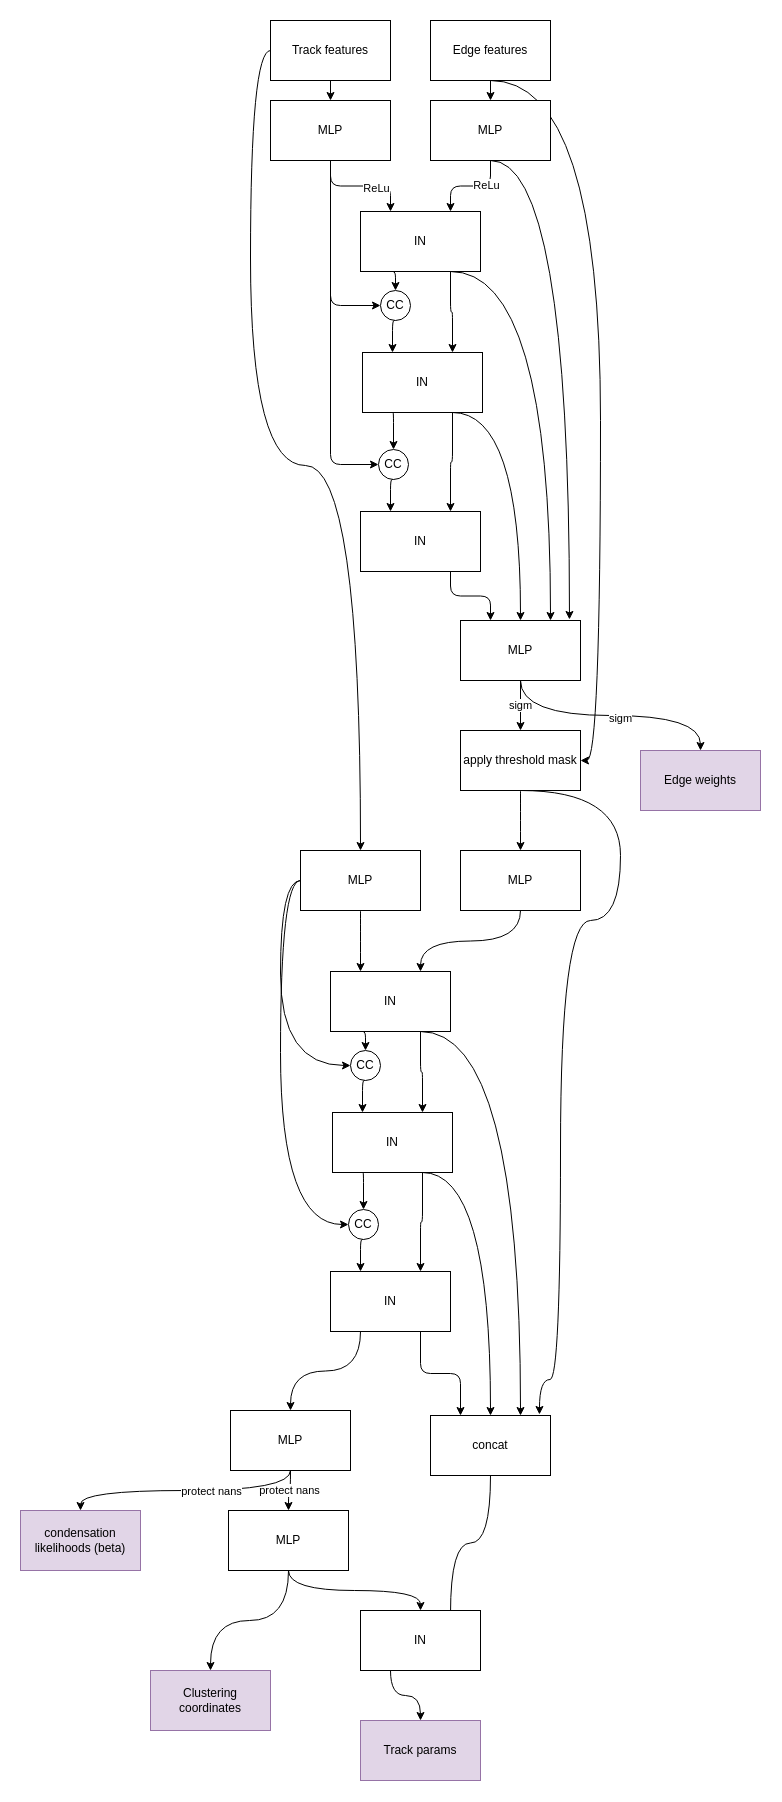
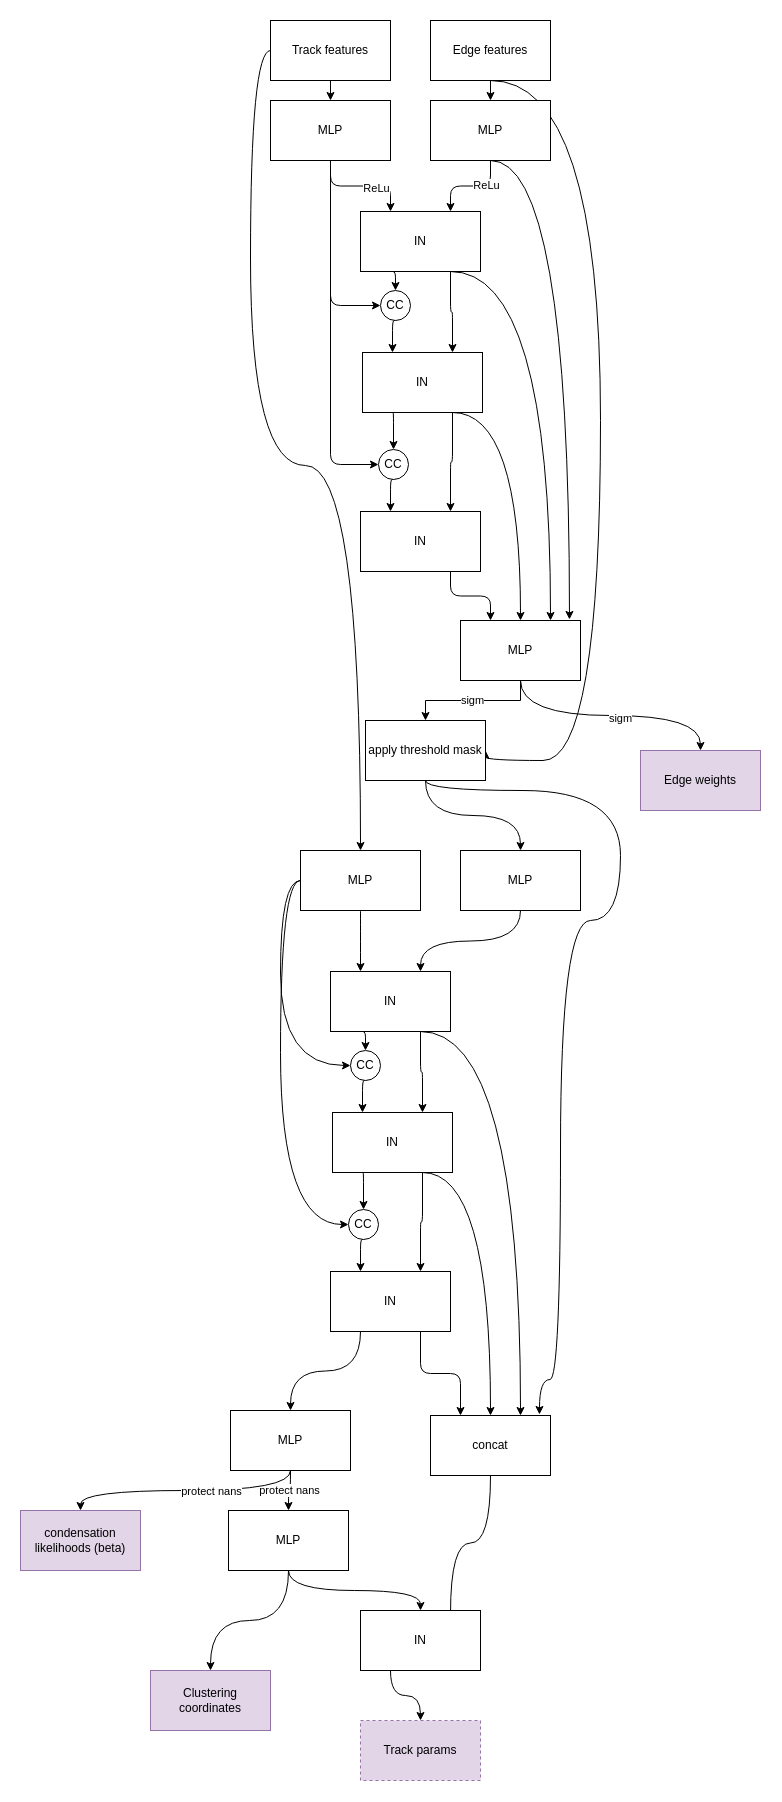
(521, 761) -> (426, 751)
(421, 1751) -> (421, 1751)
